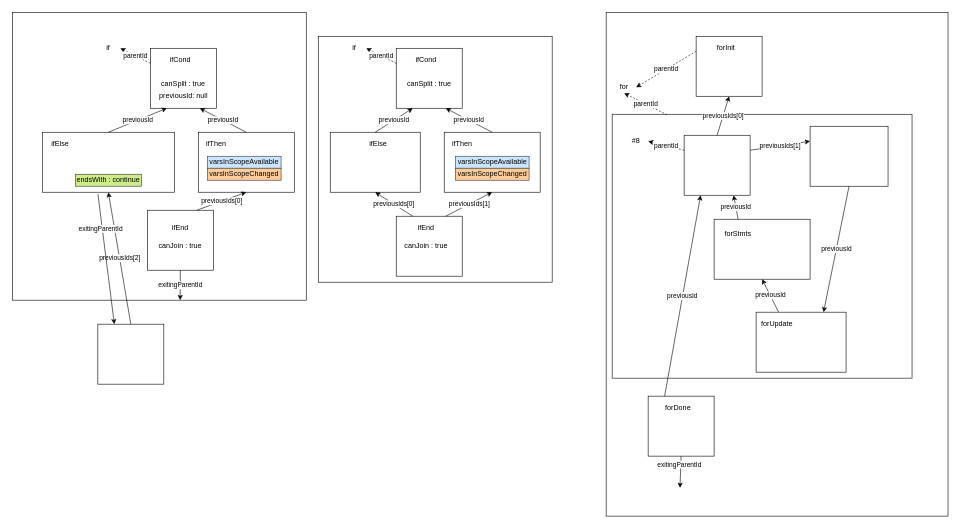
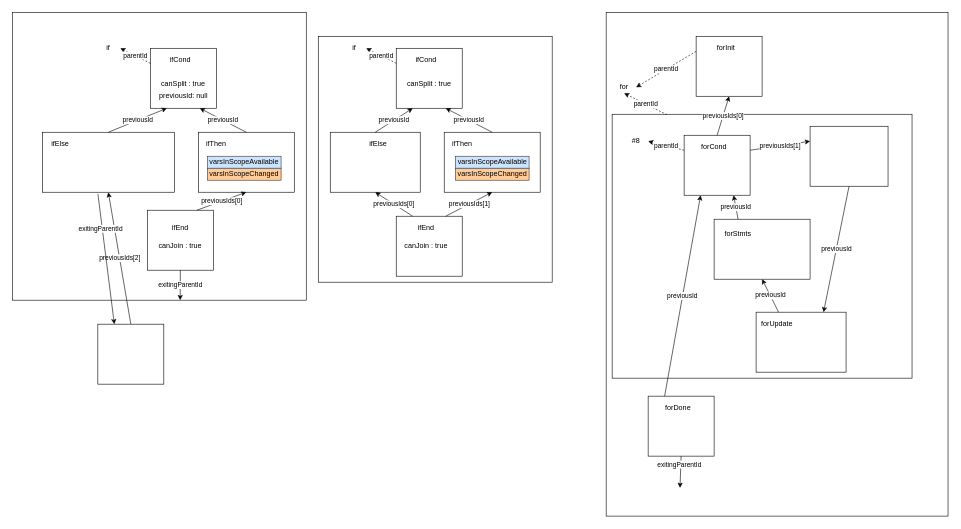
none -> (714, 147)
(108, 180) -> none
